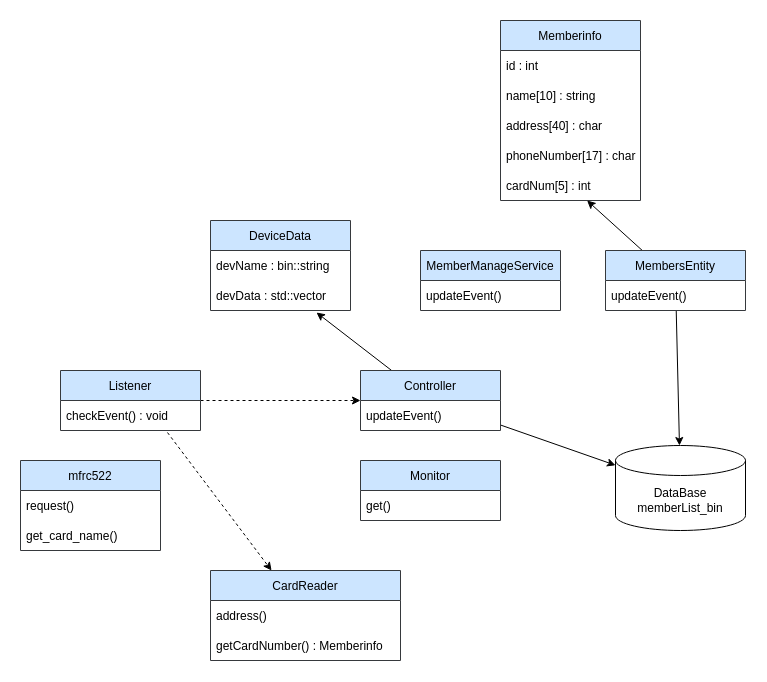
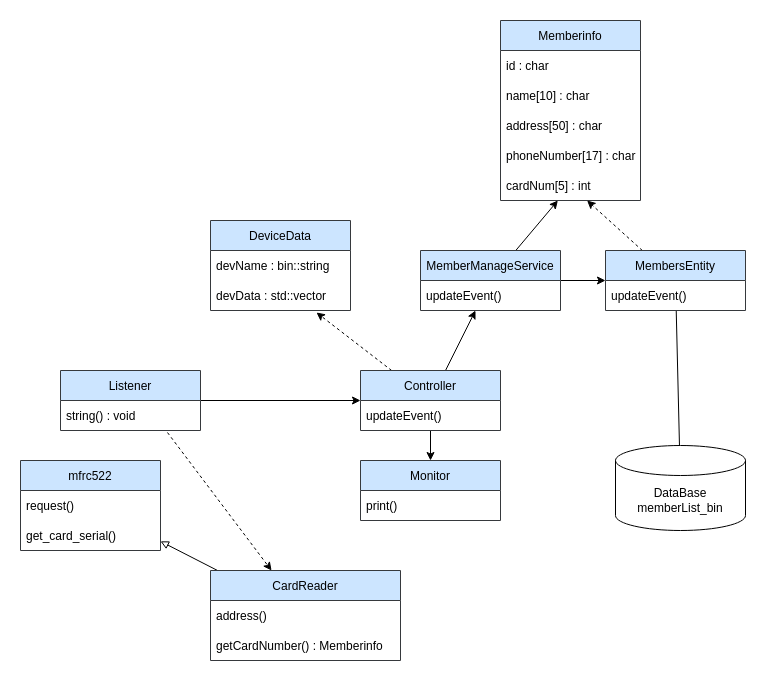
(525, 66) -> (530, 66)
(557, 96) -> (552, 96)
(562, 126) -> (562, 126)
(616, 227) -> (616, 227)
none -> (534, 228)
none -> (580, 281)
(357, 343) -> (357, 343)
(277, 401) -> (277, 401)
(124, 416) -> (109, 416)
(679, 437) -> (679, 440)
none -> (431, 443)
(555, 444) -> (459, 343)
(383, 506) -> (388, 506)
(76, 536) -> (80, 536)
none -> (193, 558)
